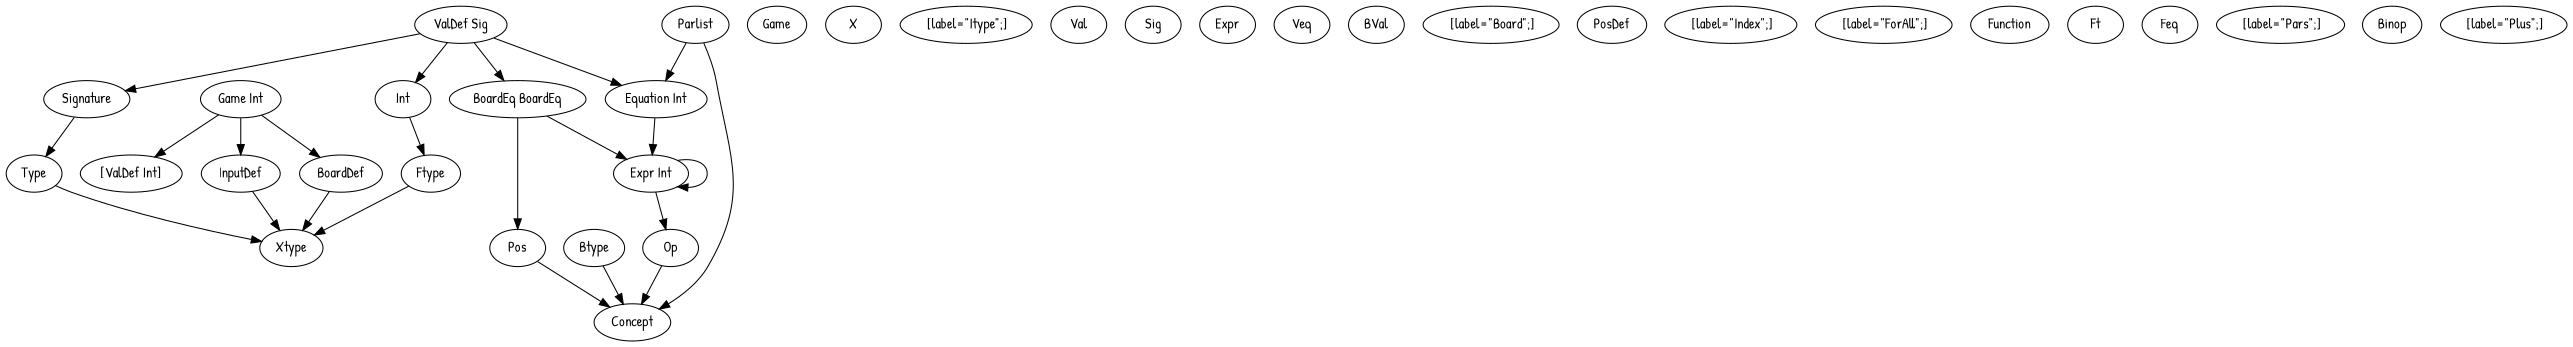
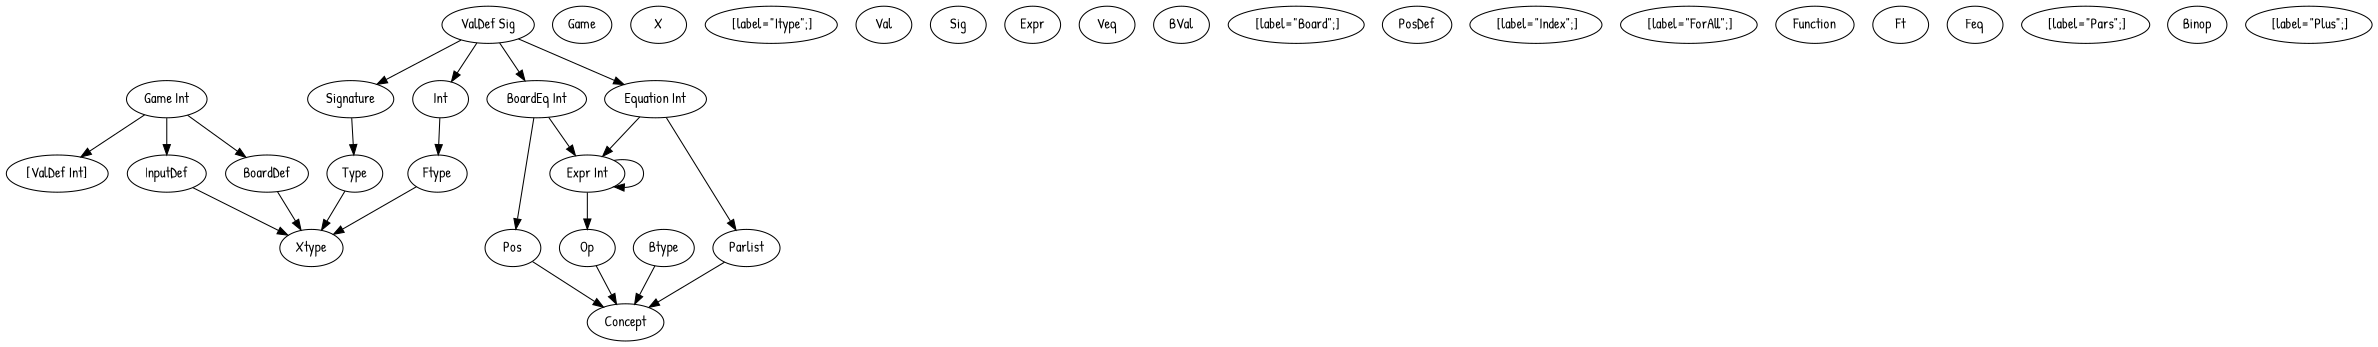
(678, 57) -> (698, 169)
(518, 99) -> (537, 99)
